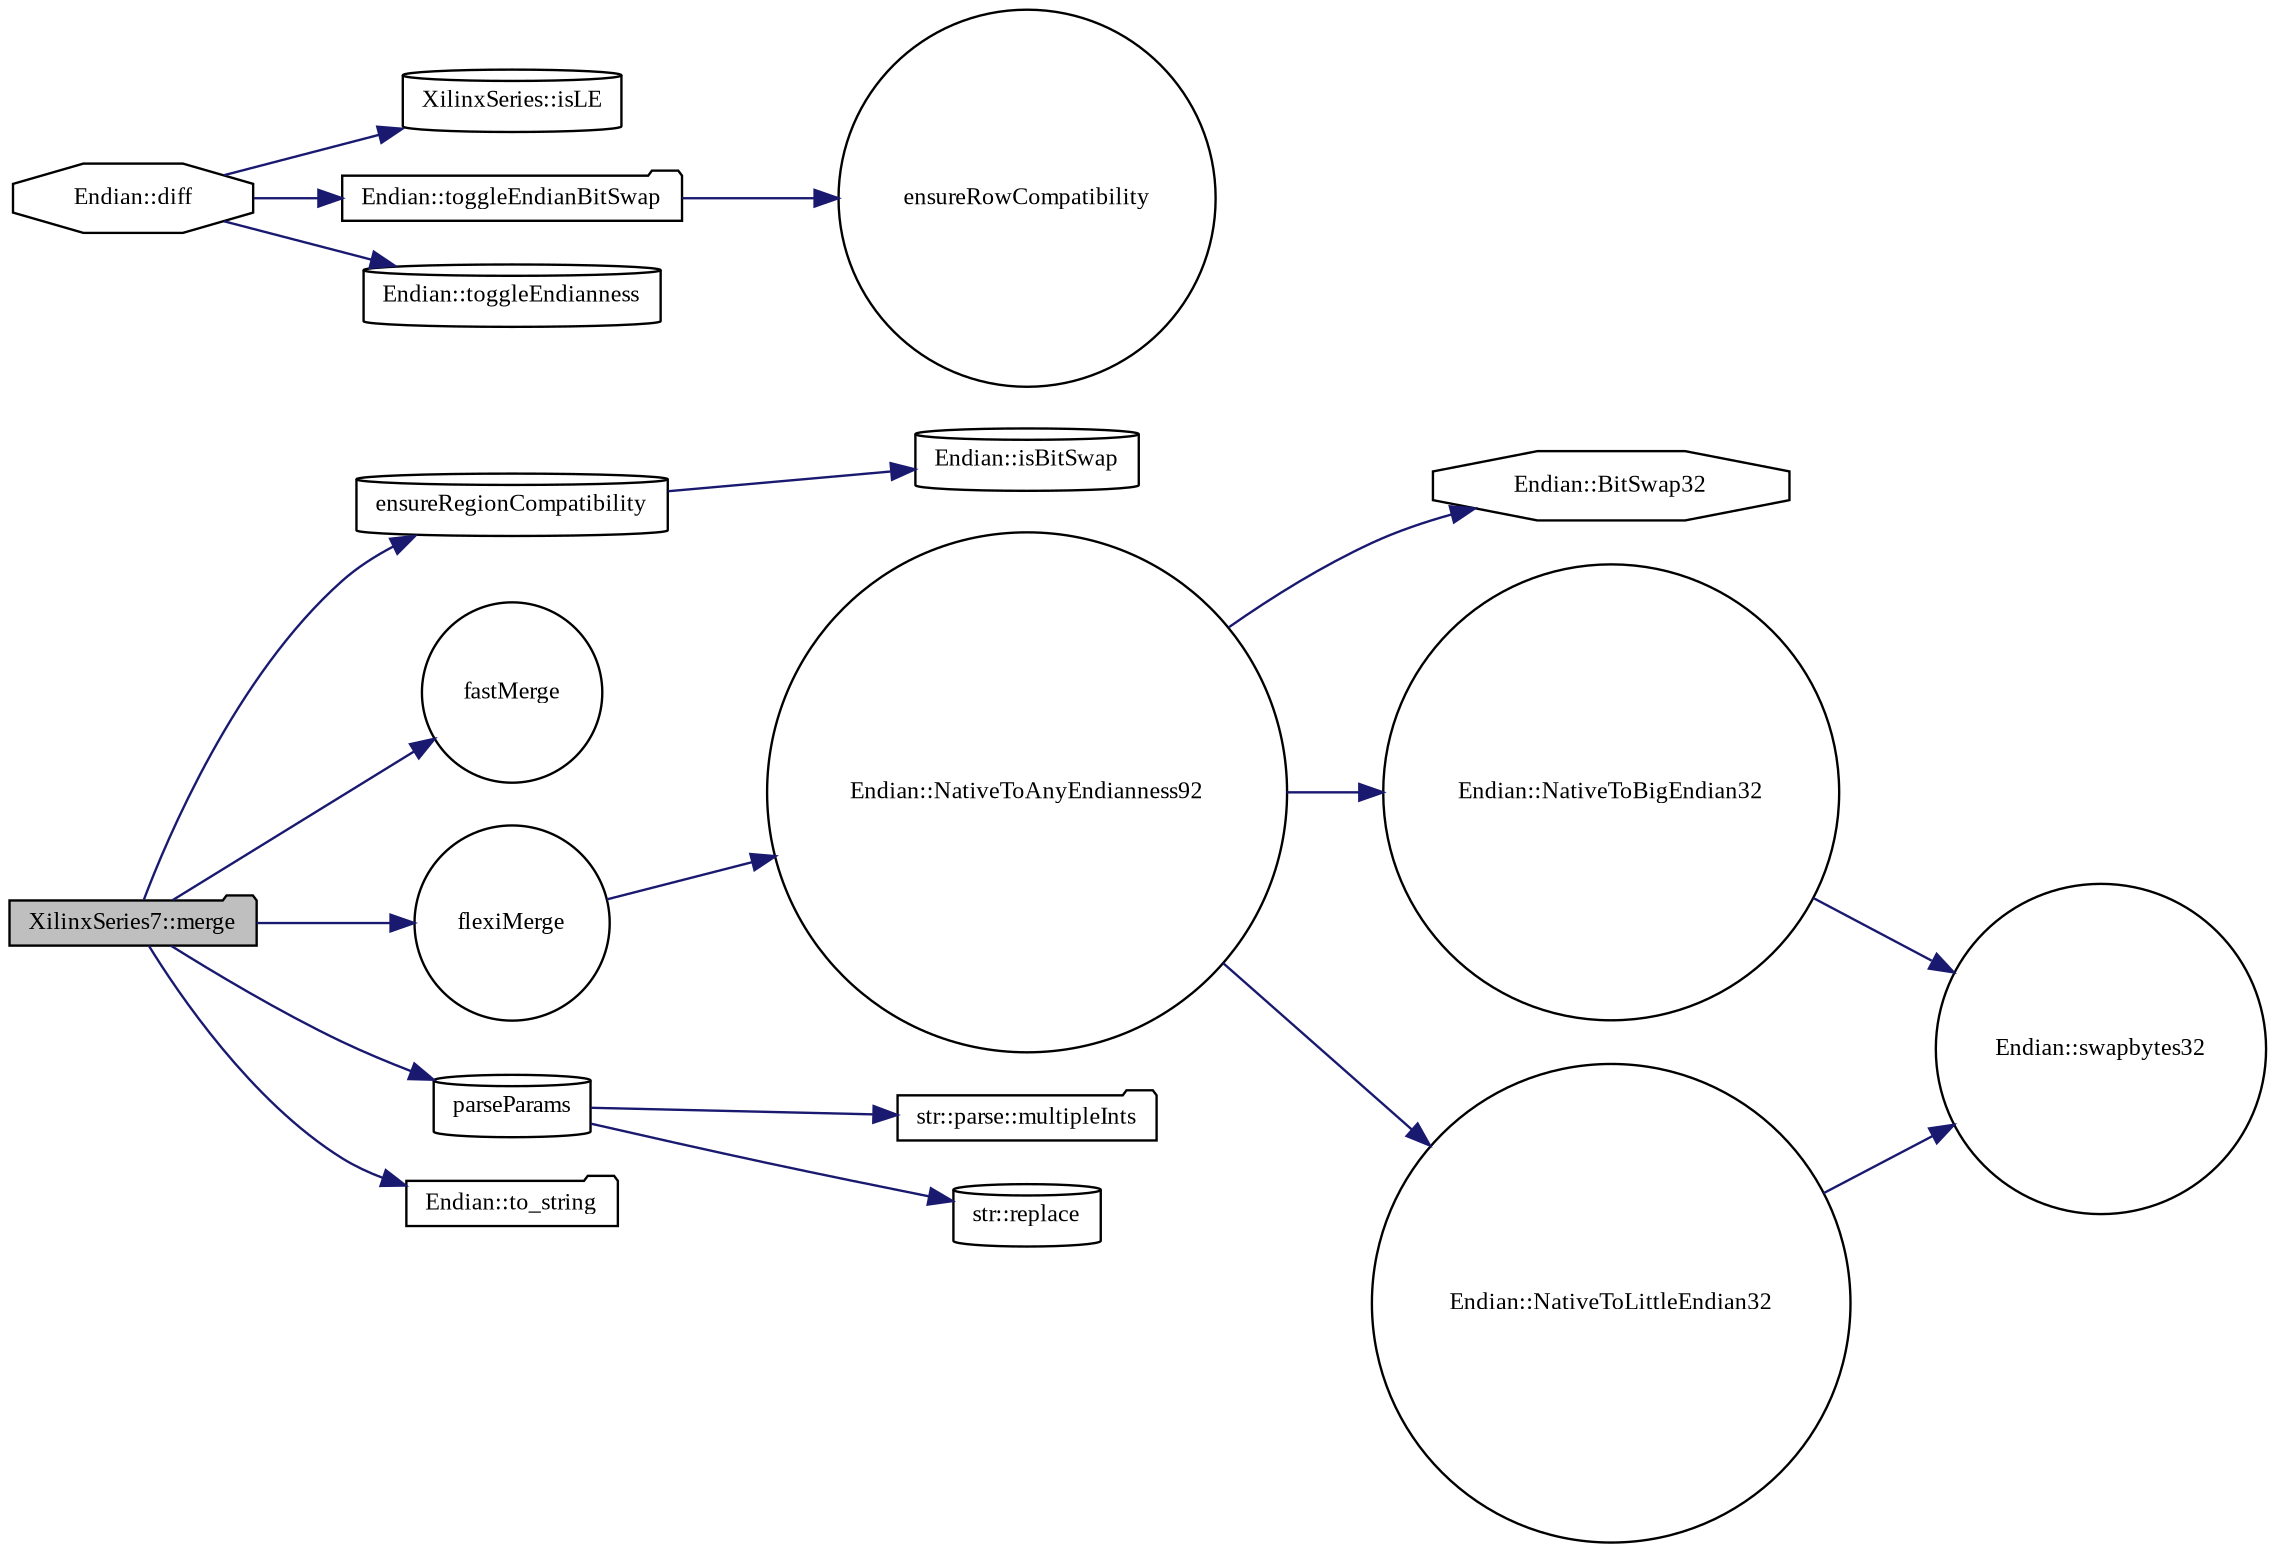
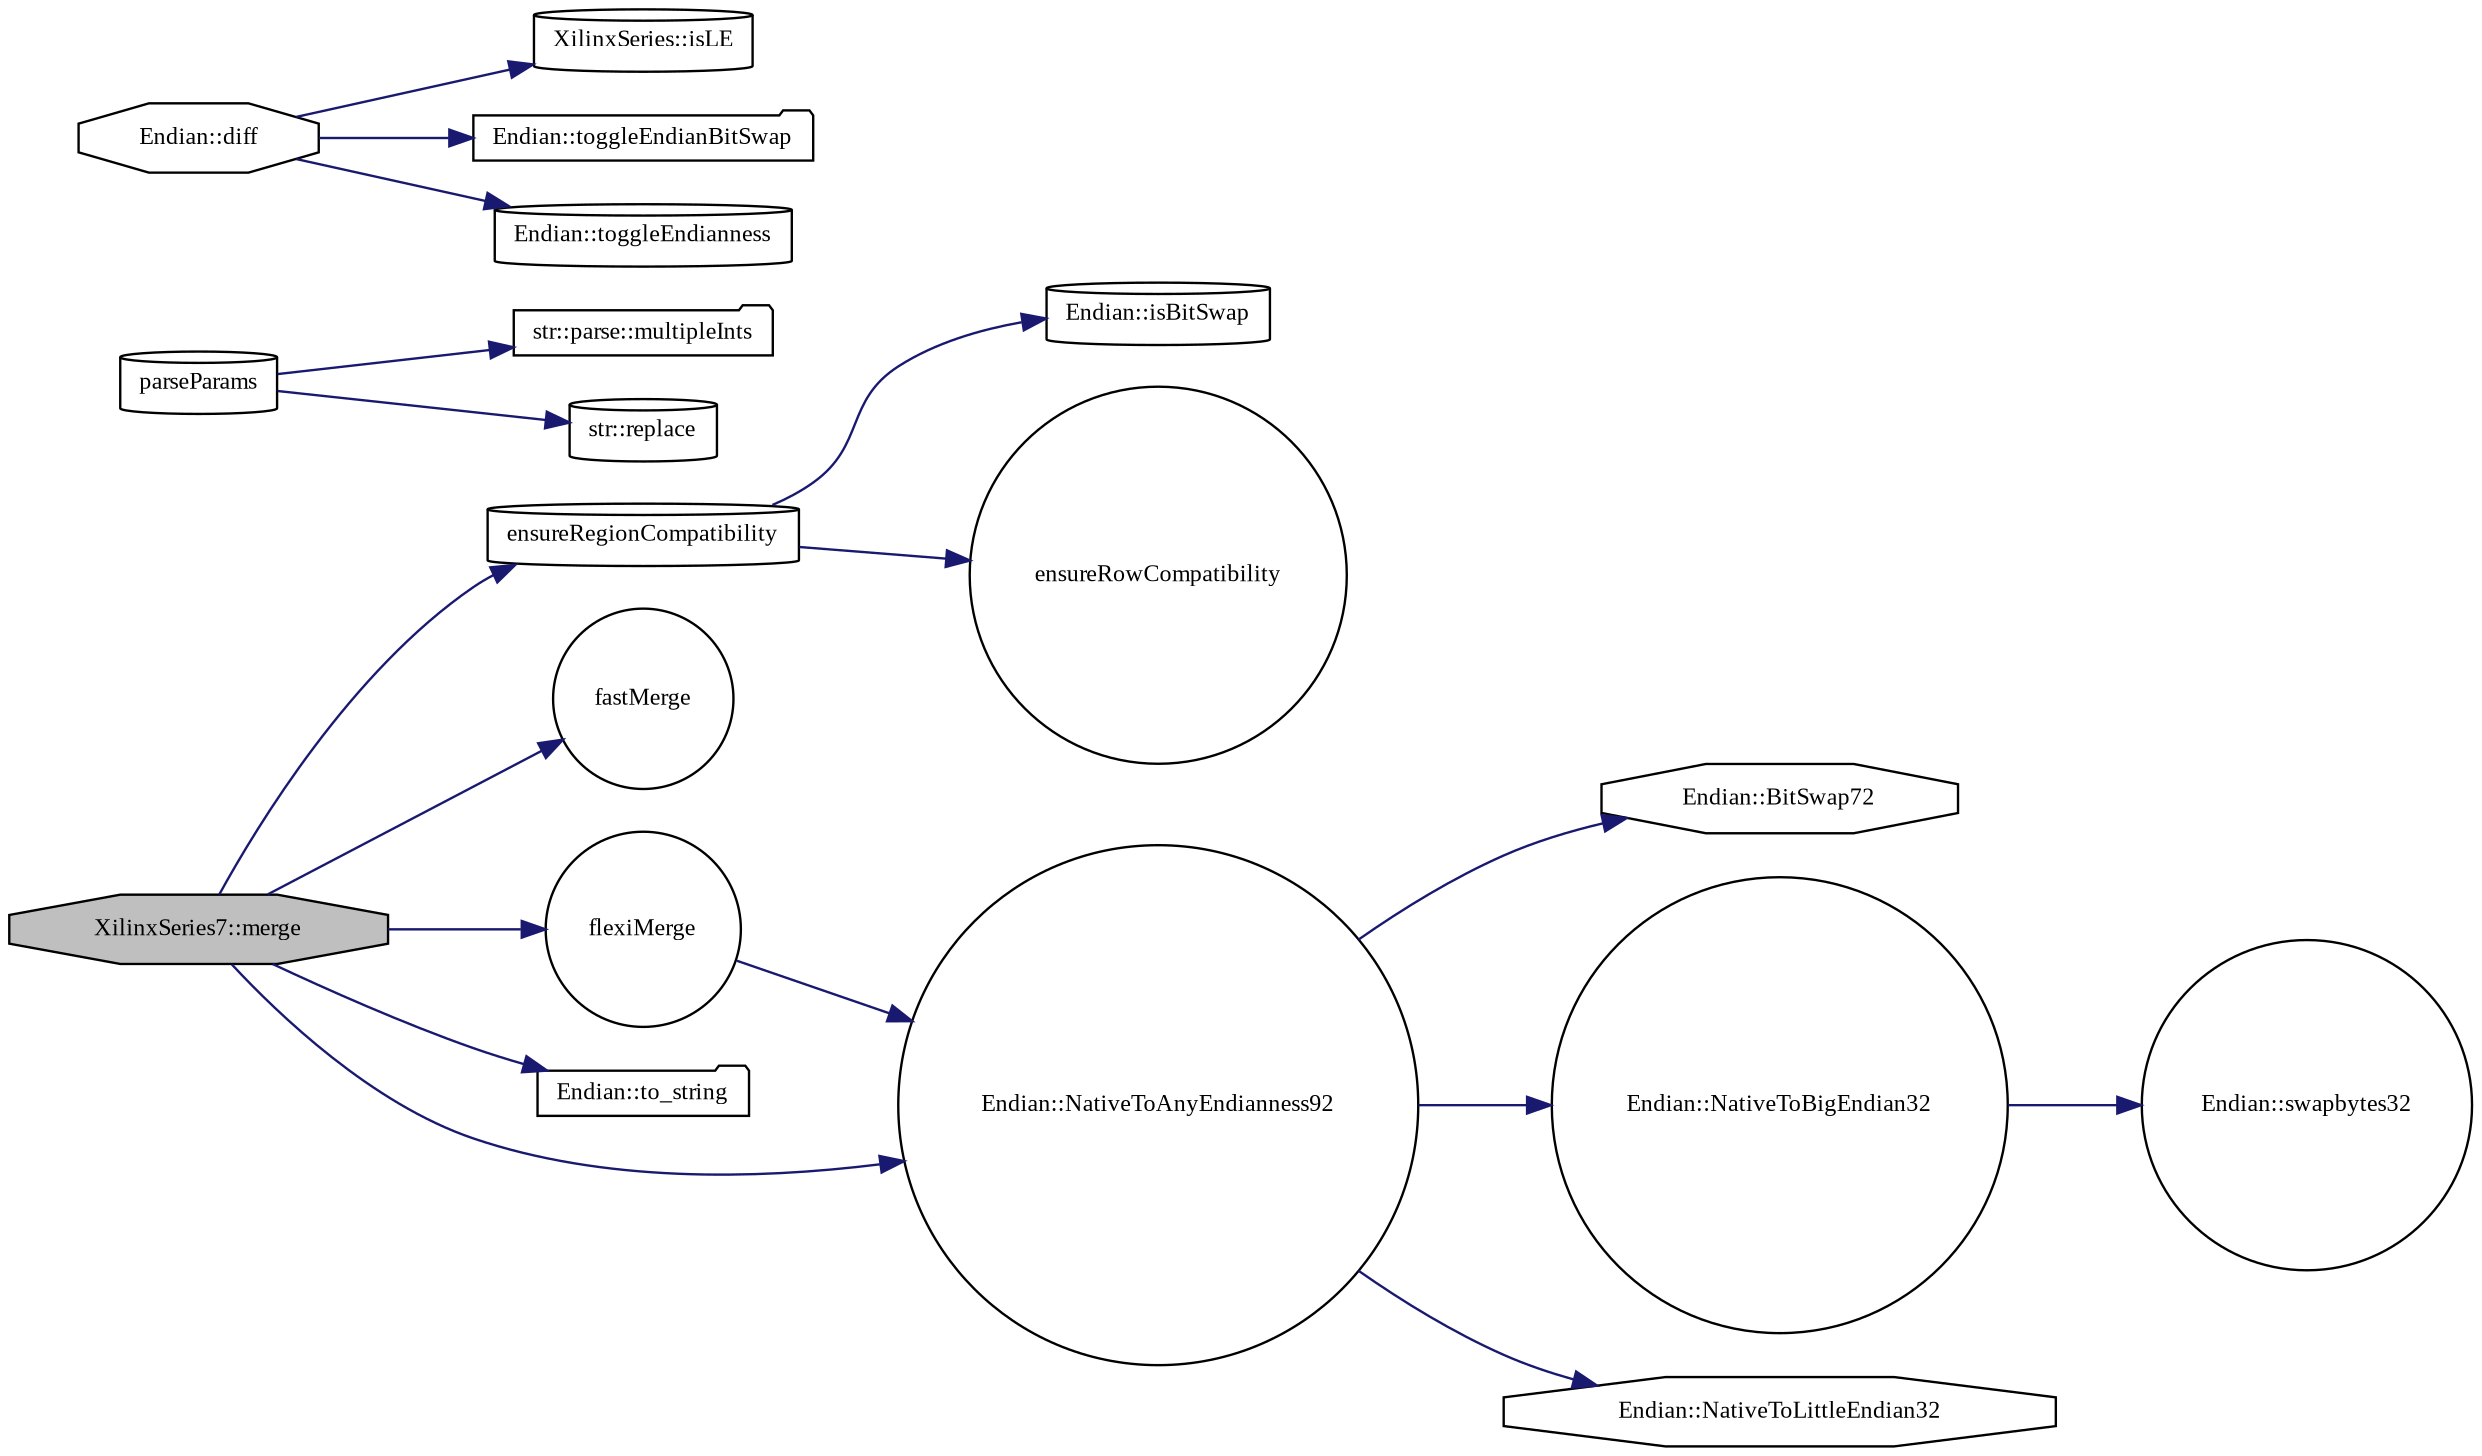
(748, 198) -> (873, 553)
(1611, 486) -> (1780, 799)
(133, 923) -> (199, 929)
(288, 1014) -> (526, 1154)
(1878, 1165) -> none
(1611, 1303) -> (1780, 1412)
